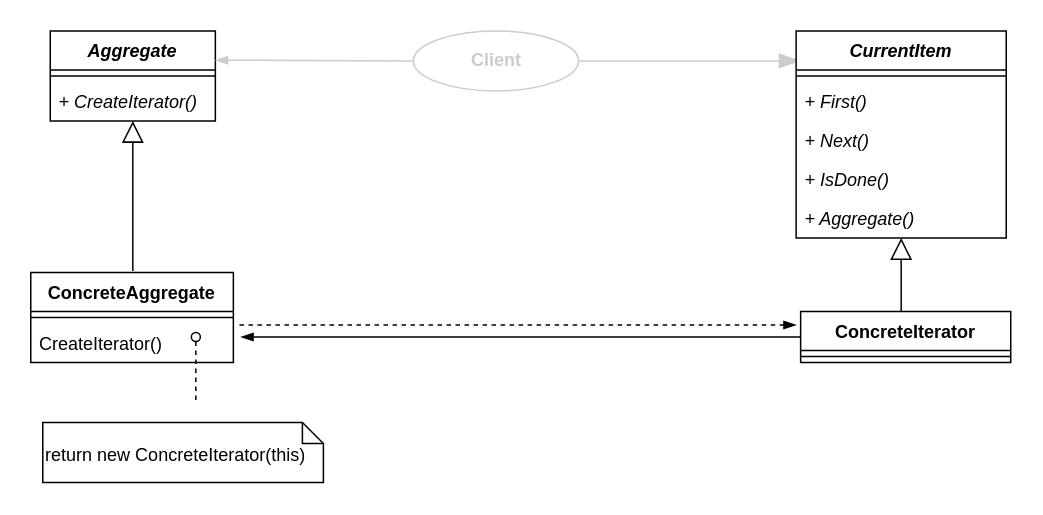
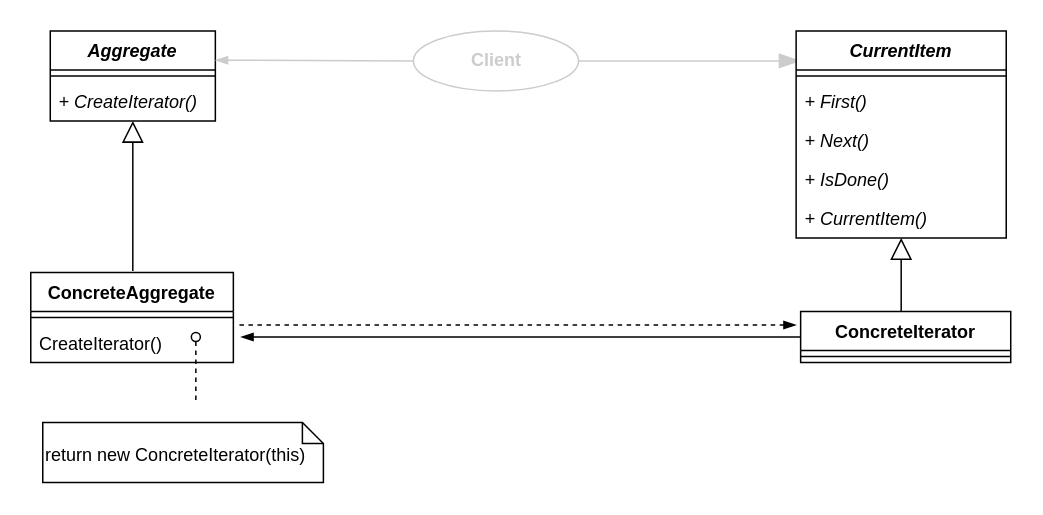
(867, 219) -> (877, 219)
